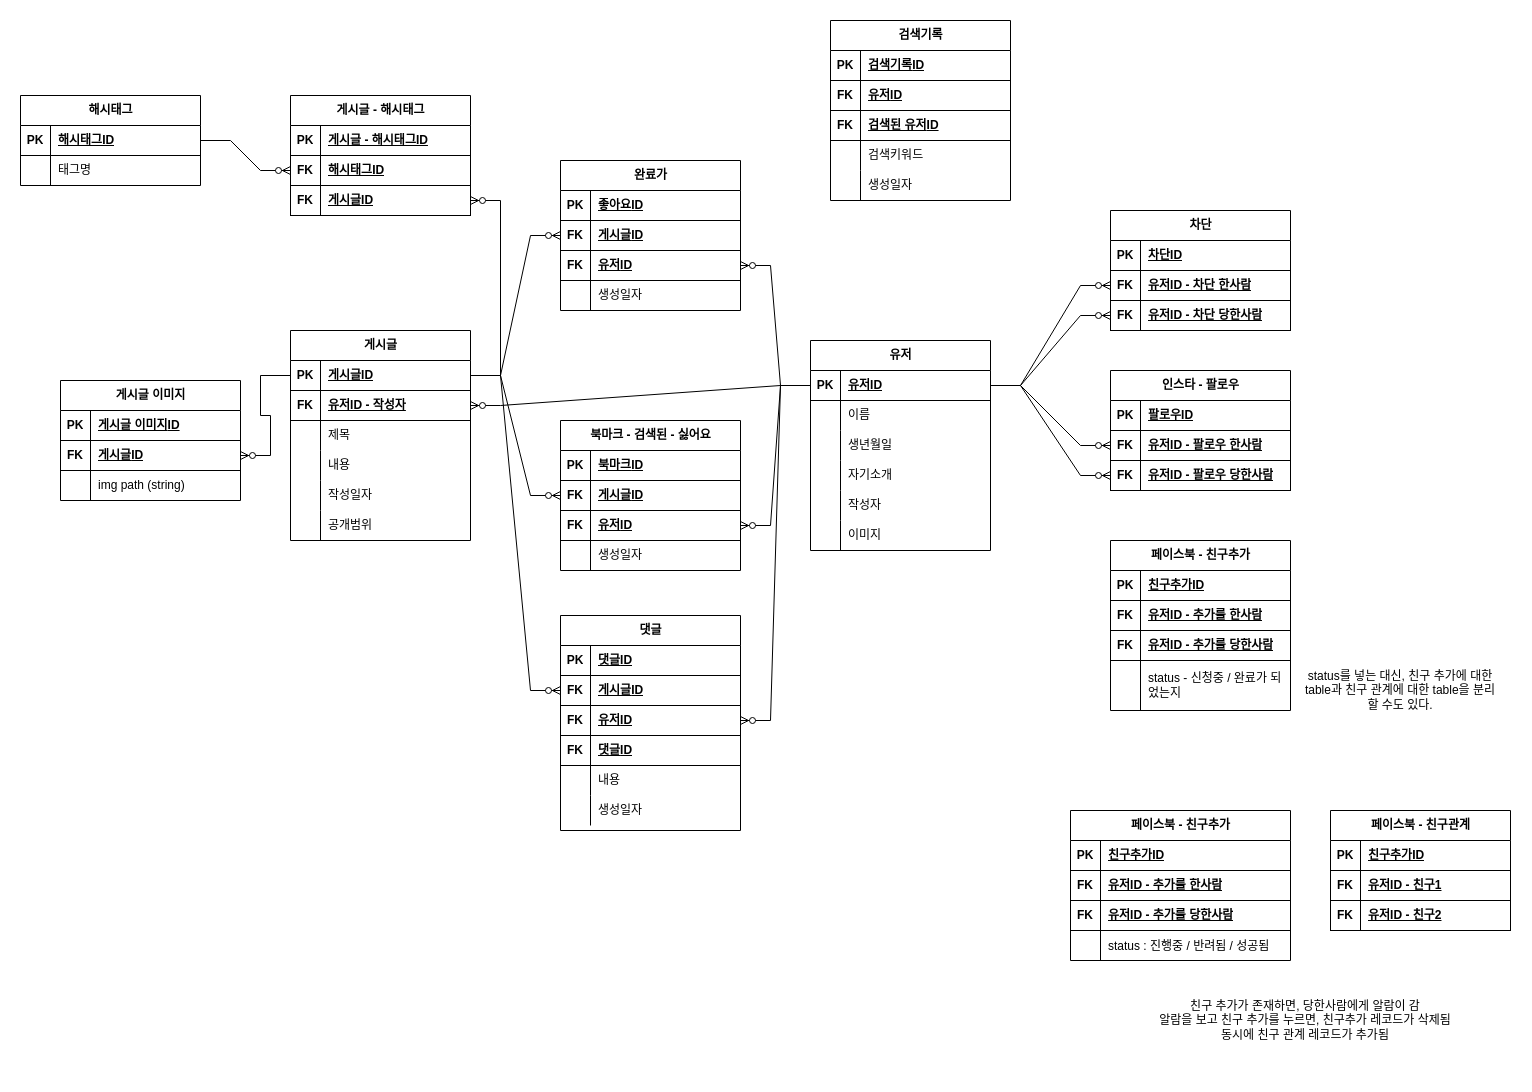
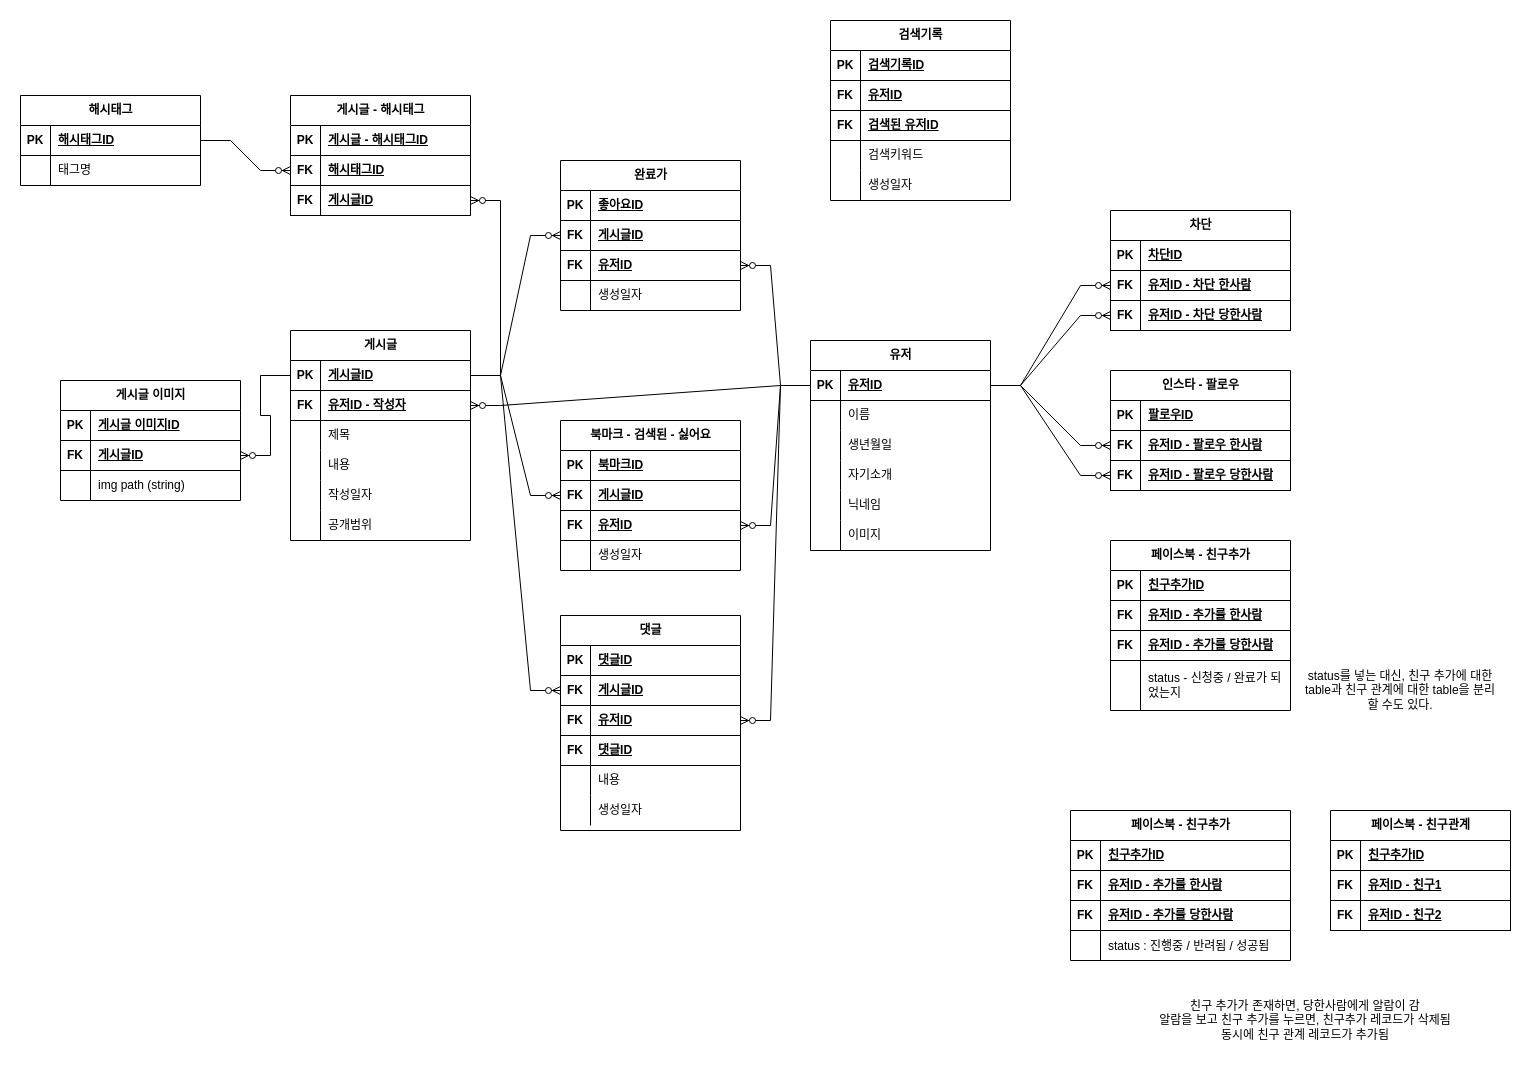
(867, 506) -> (867, 506)
